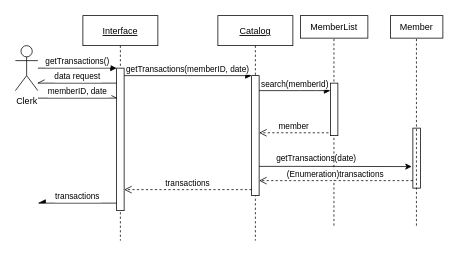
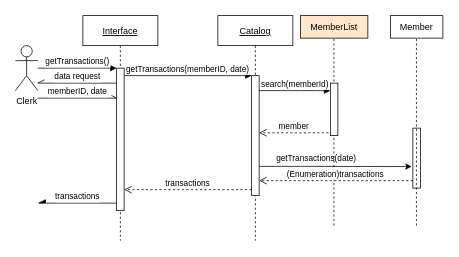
(334, 27) -> (334, 27)
